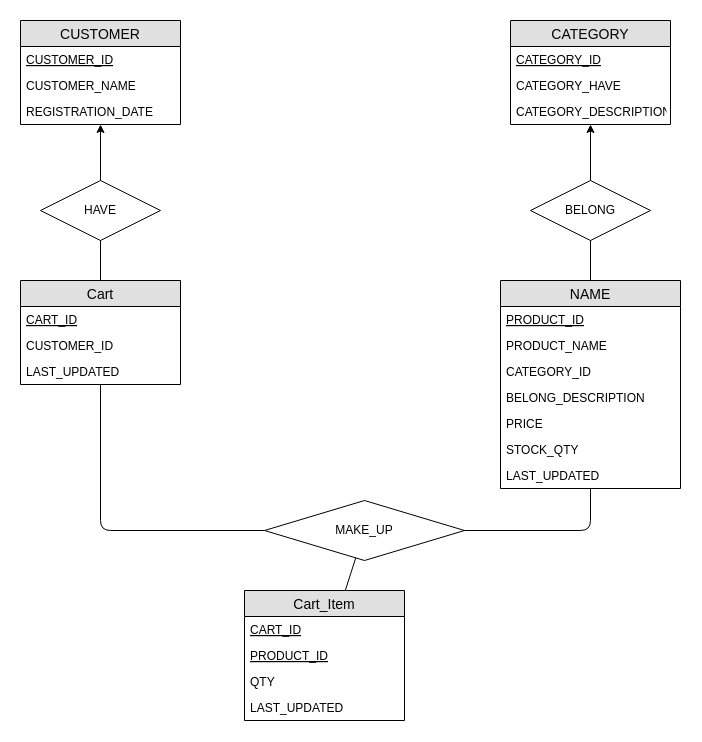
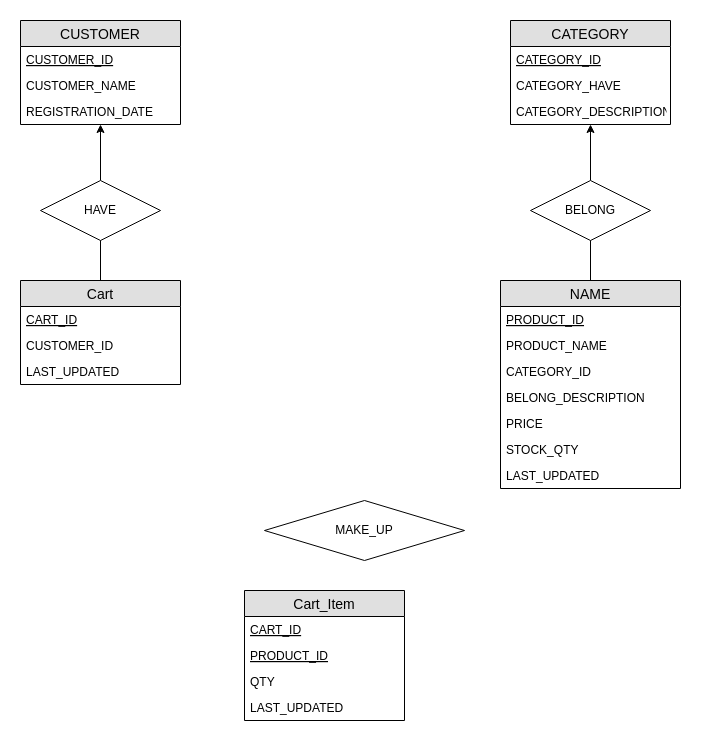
(115, 531) -> none
(544, 531) -> none
(351, 574) -> none
